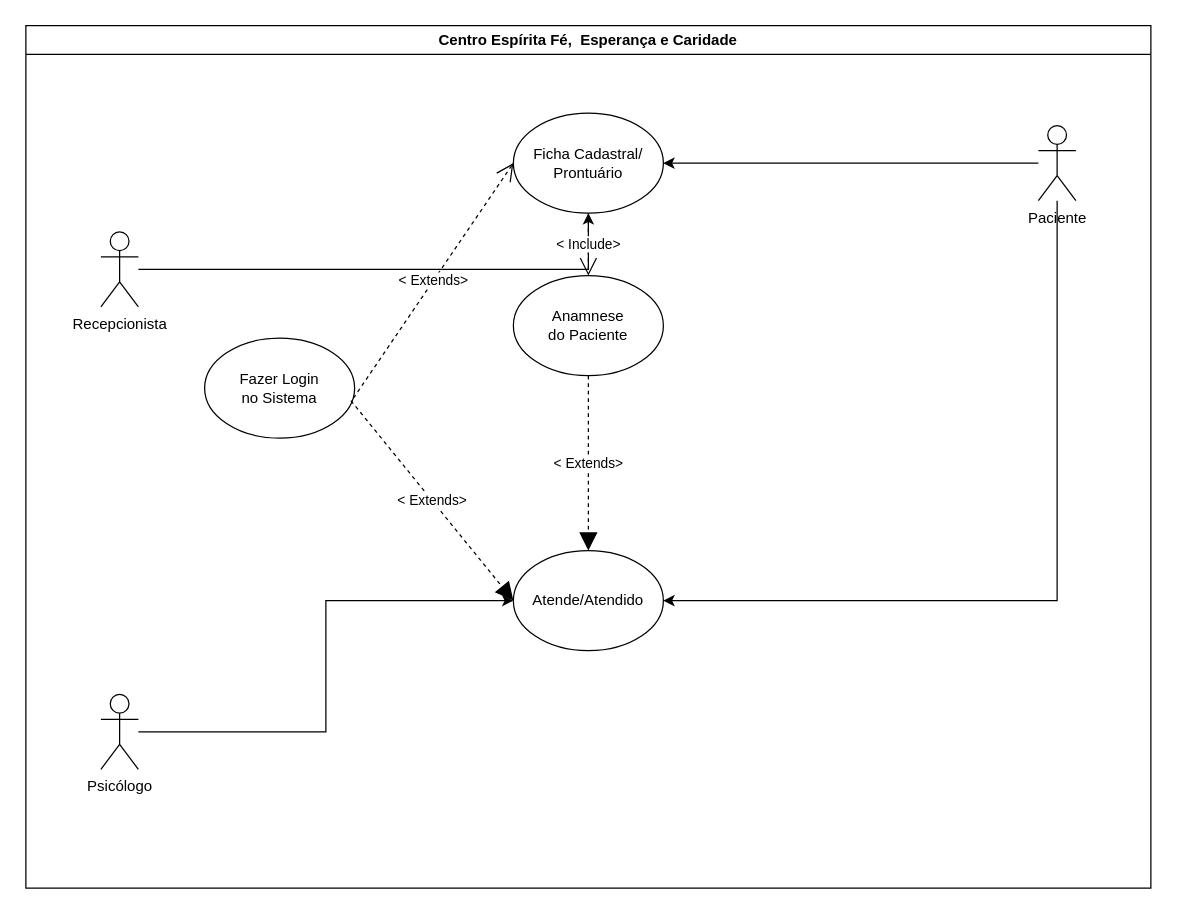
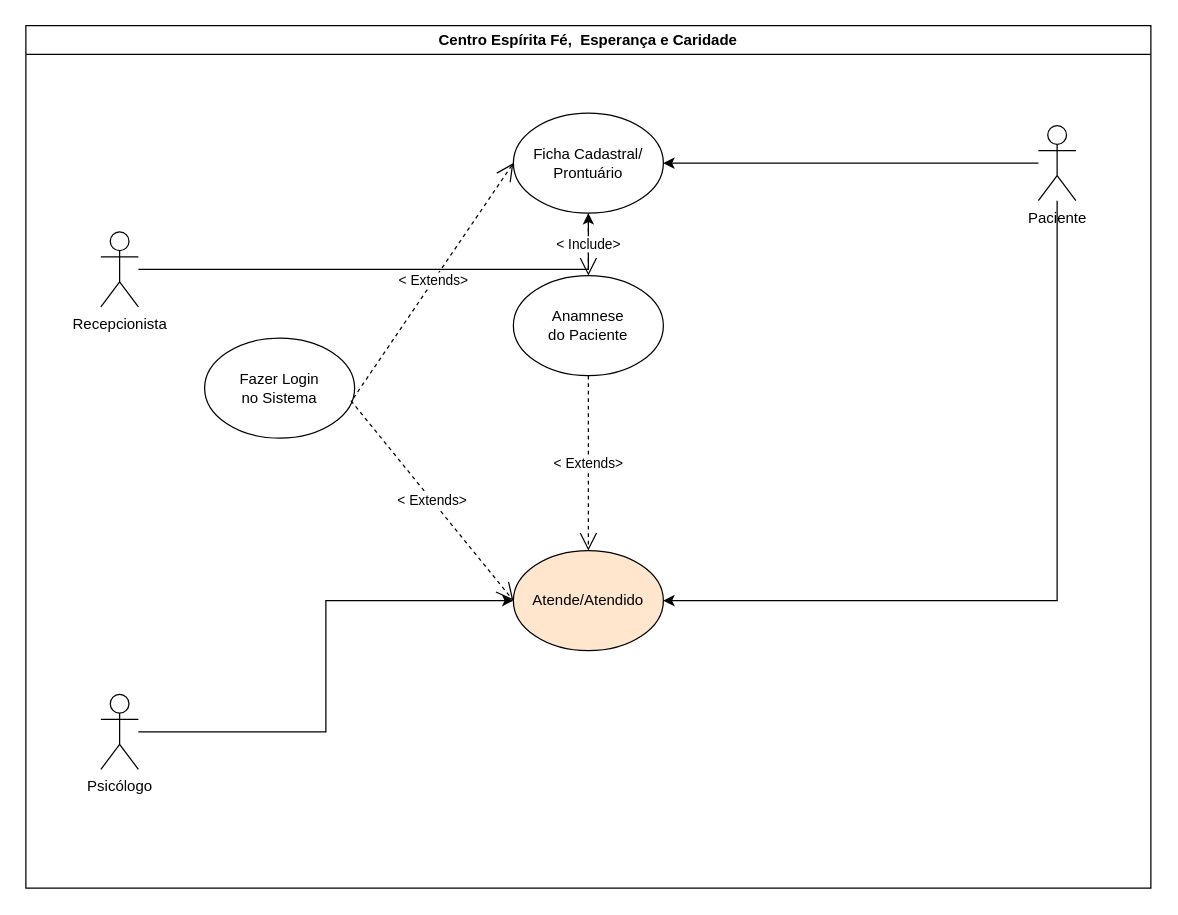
(588, 531) -> (588, 539)
(501, 585) -> (506, 591)
(588, 601) -> (588, 601)
